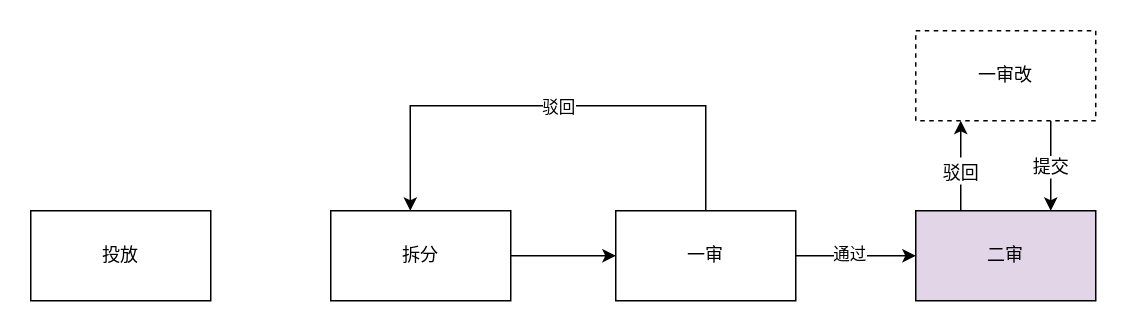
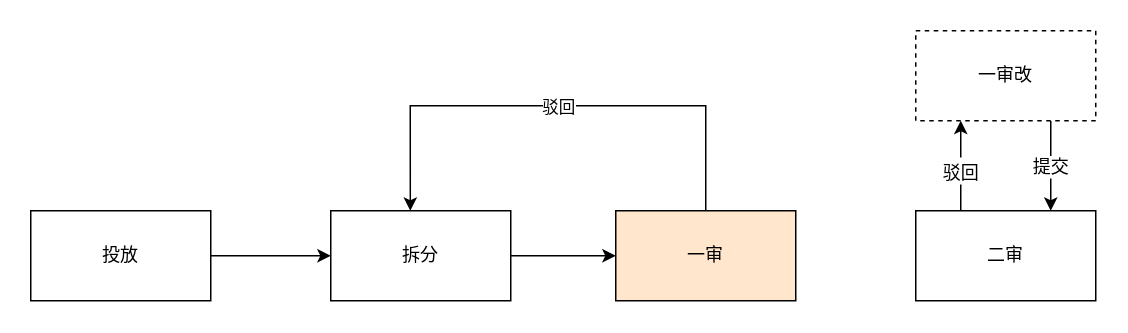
none -> (266, 256)
(706, 256) -> (706, 256)
(851, 256) -> none
(1006, 256) -> (1006, 256)
